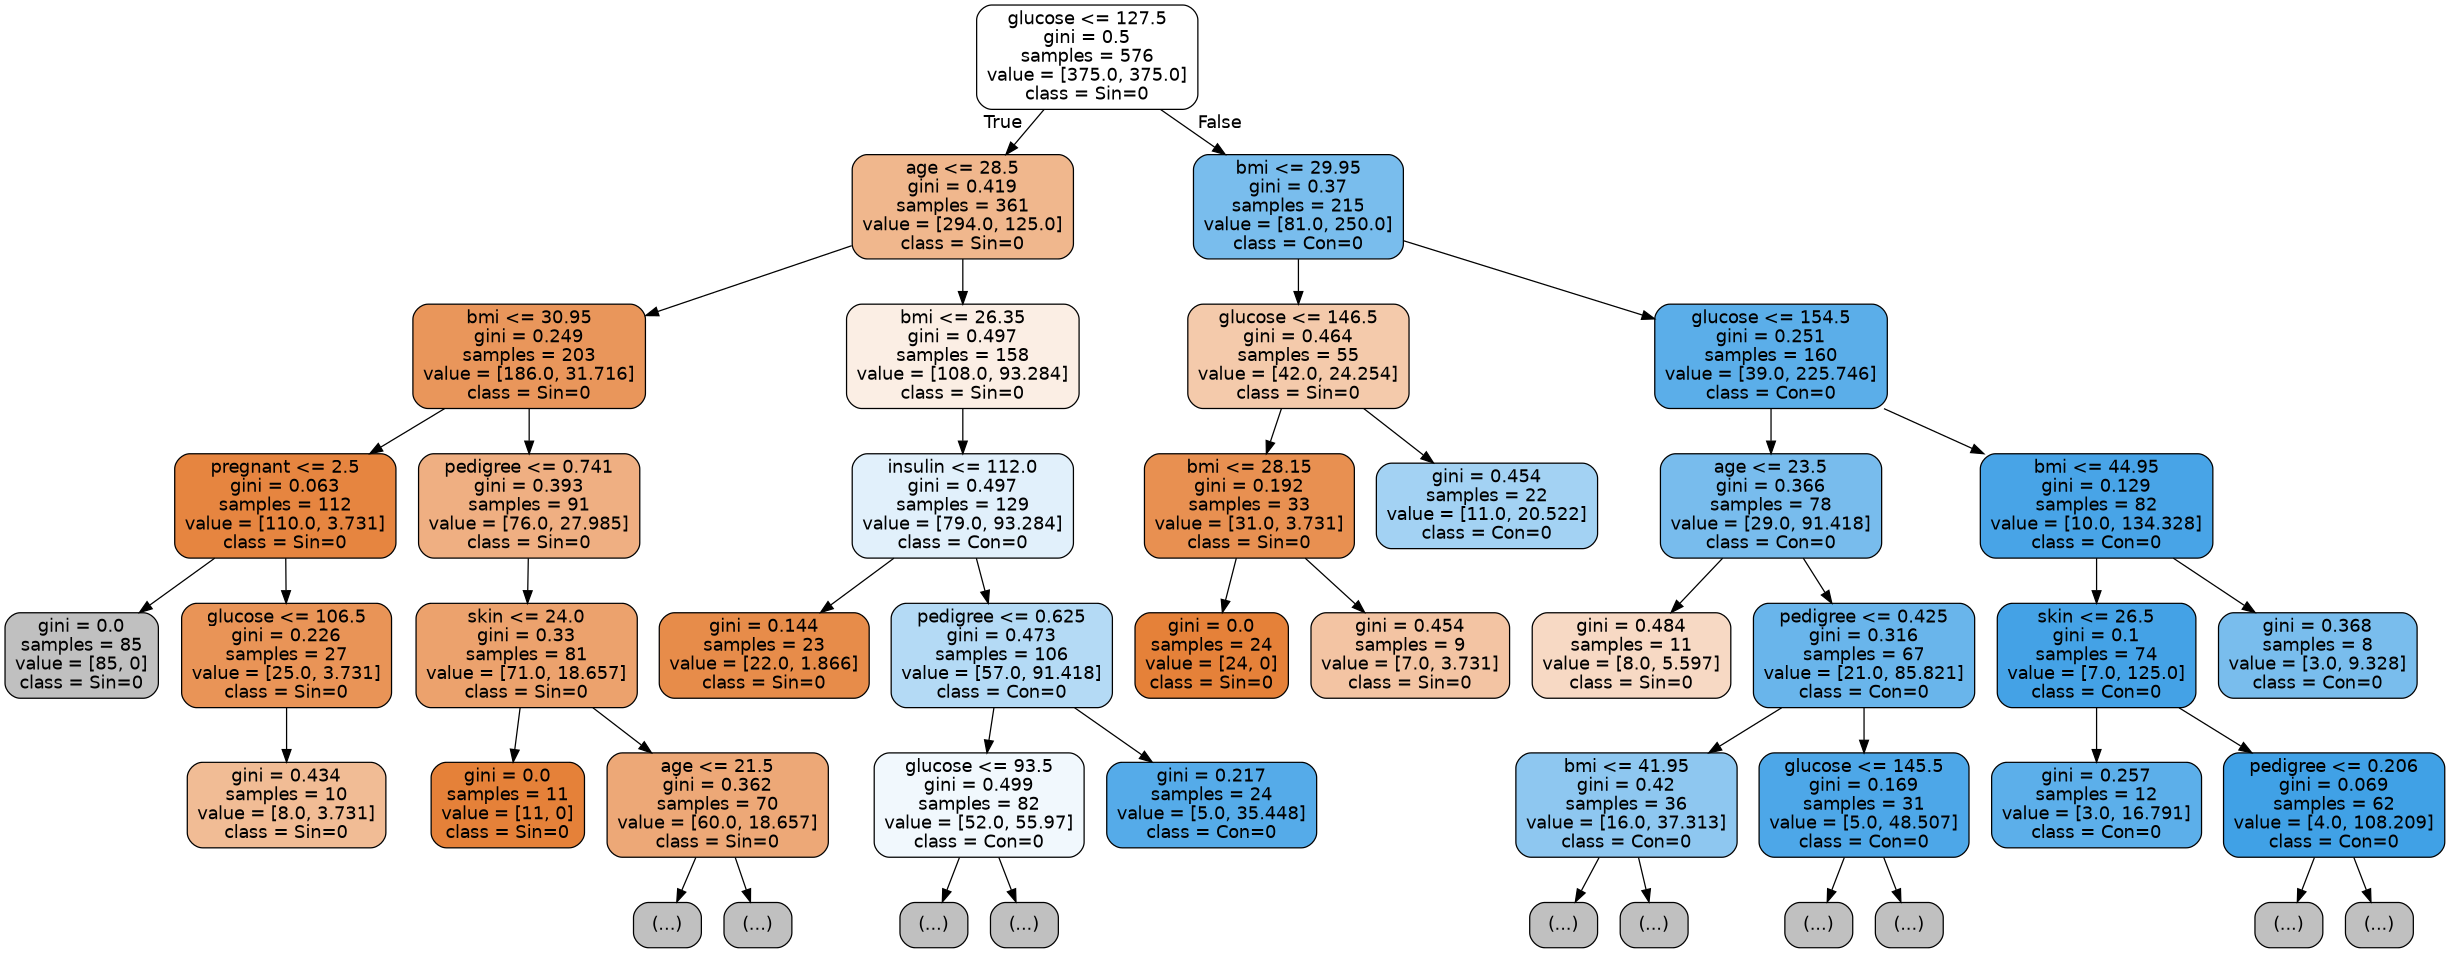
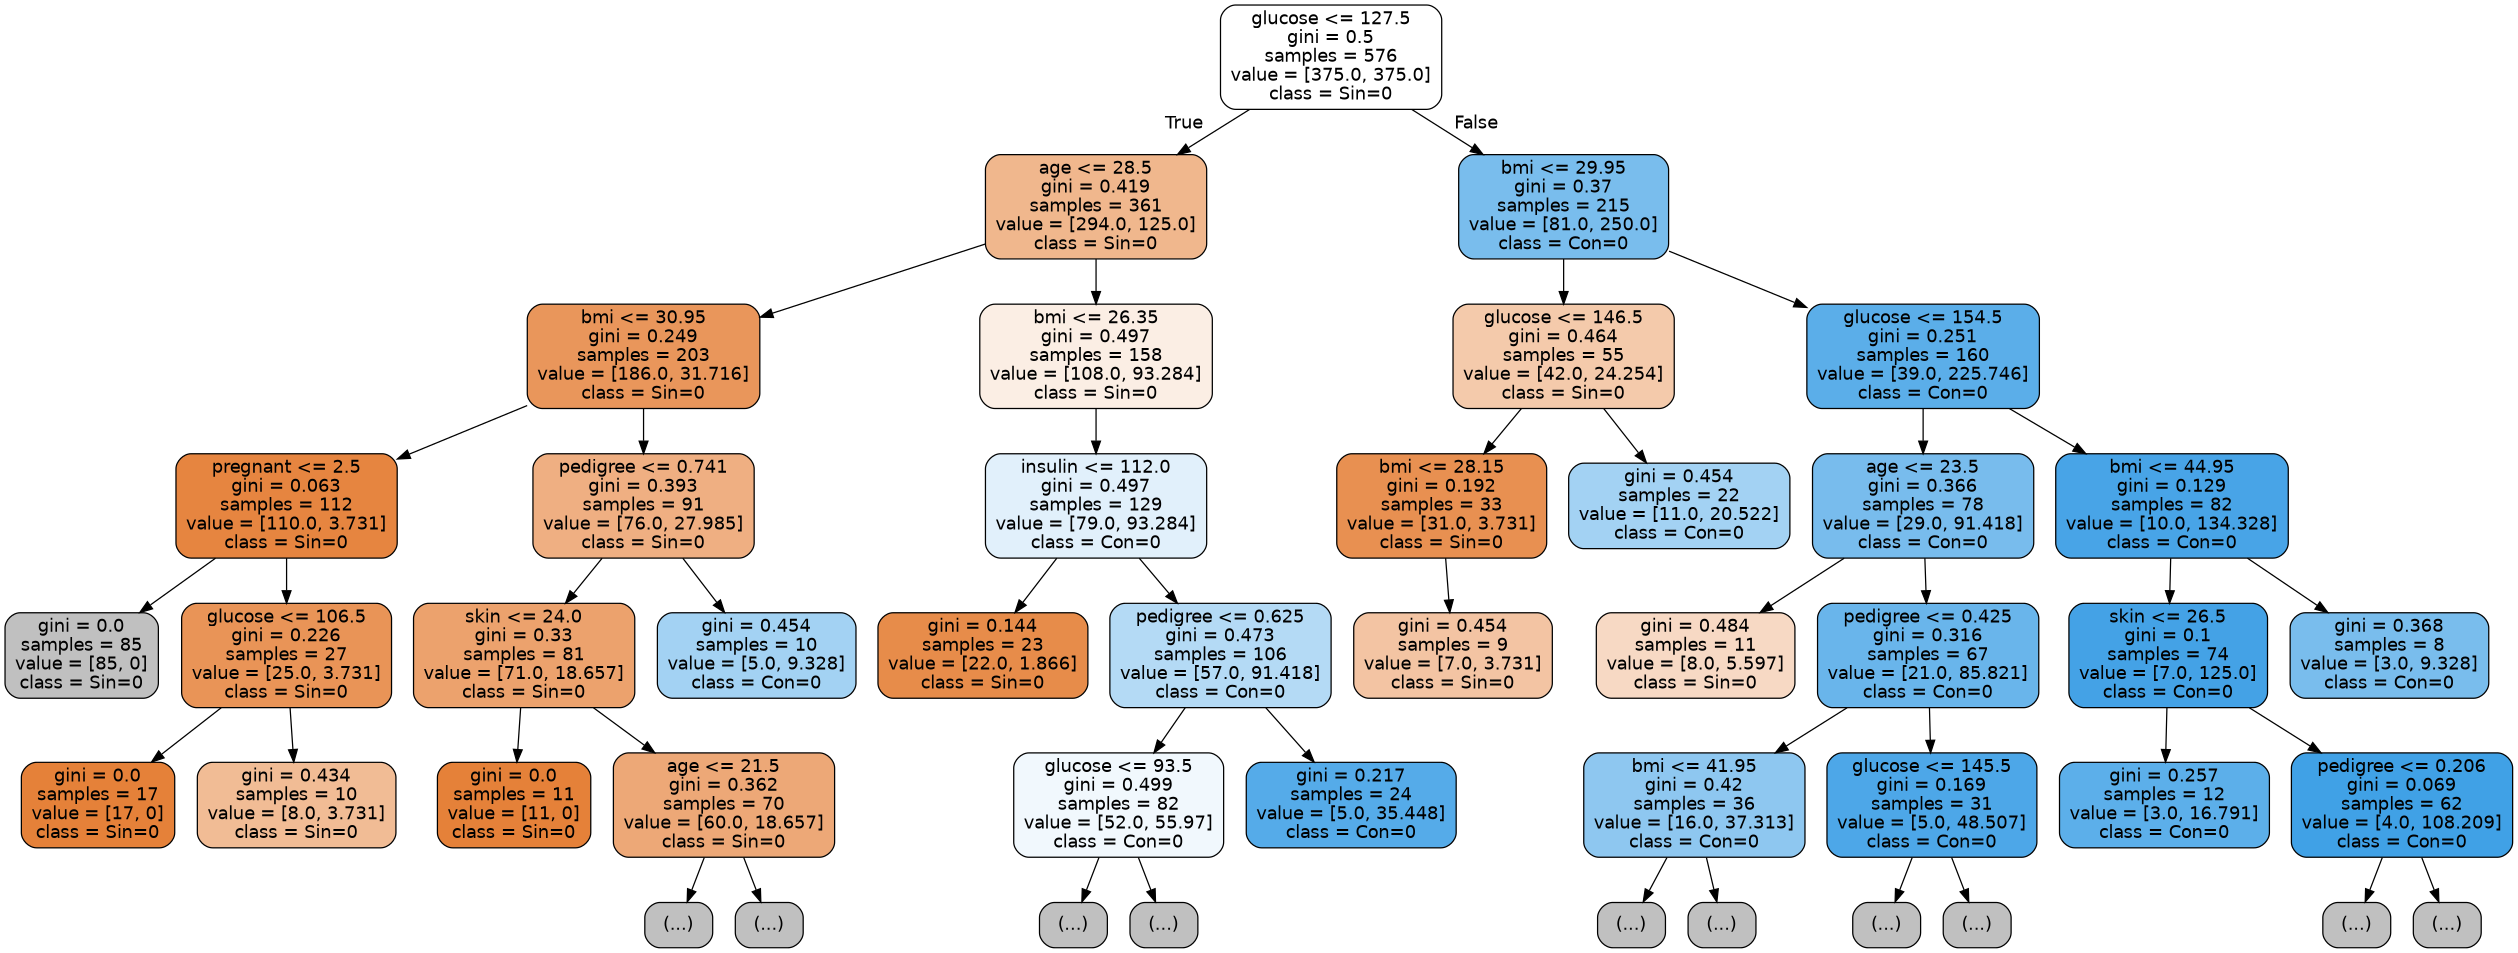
none -> (757, 655)
(1212, 655) -> none
none -> (98, 805)
